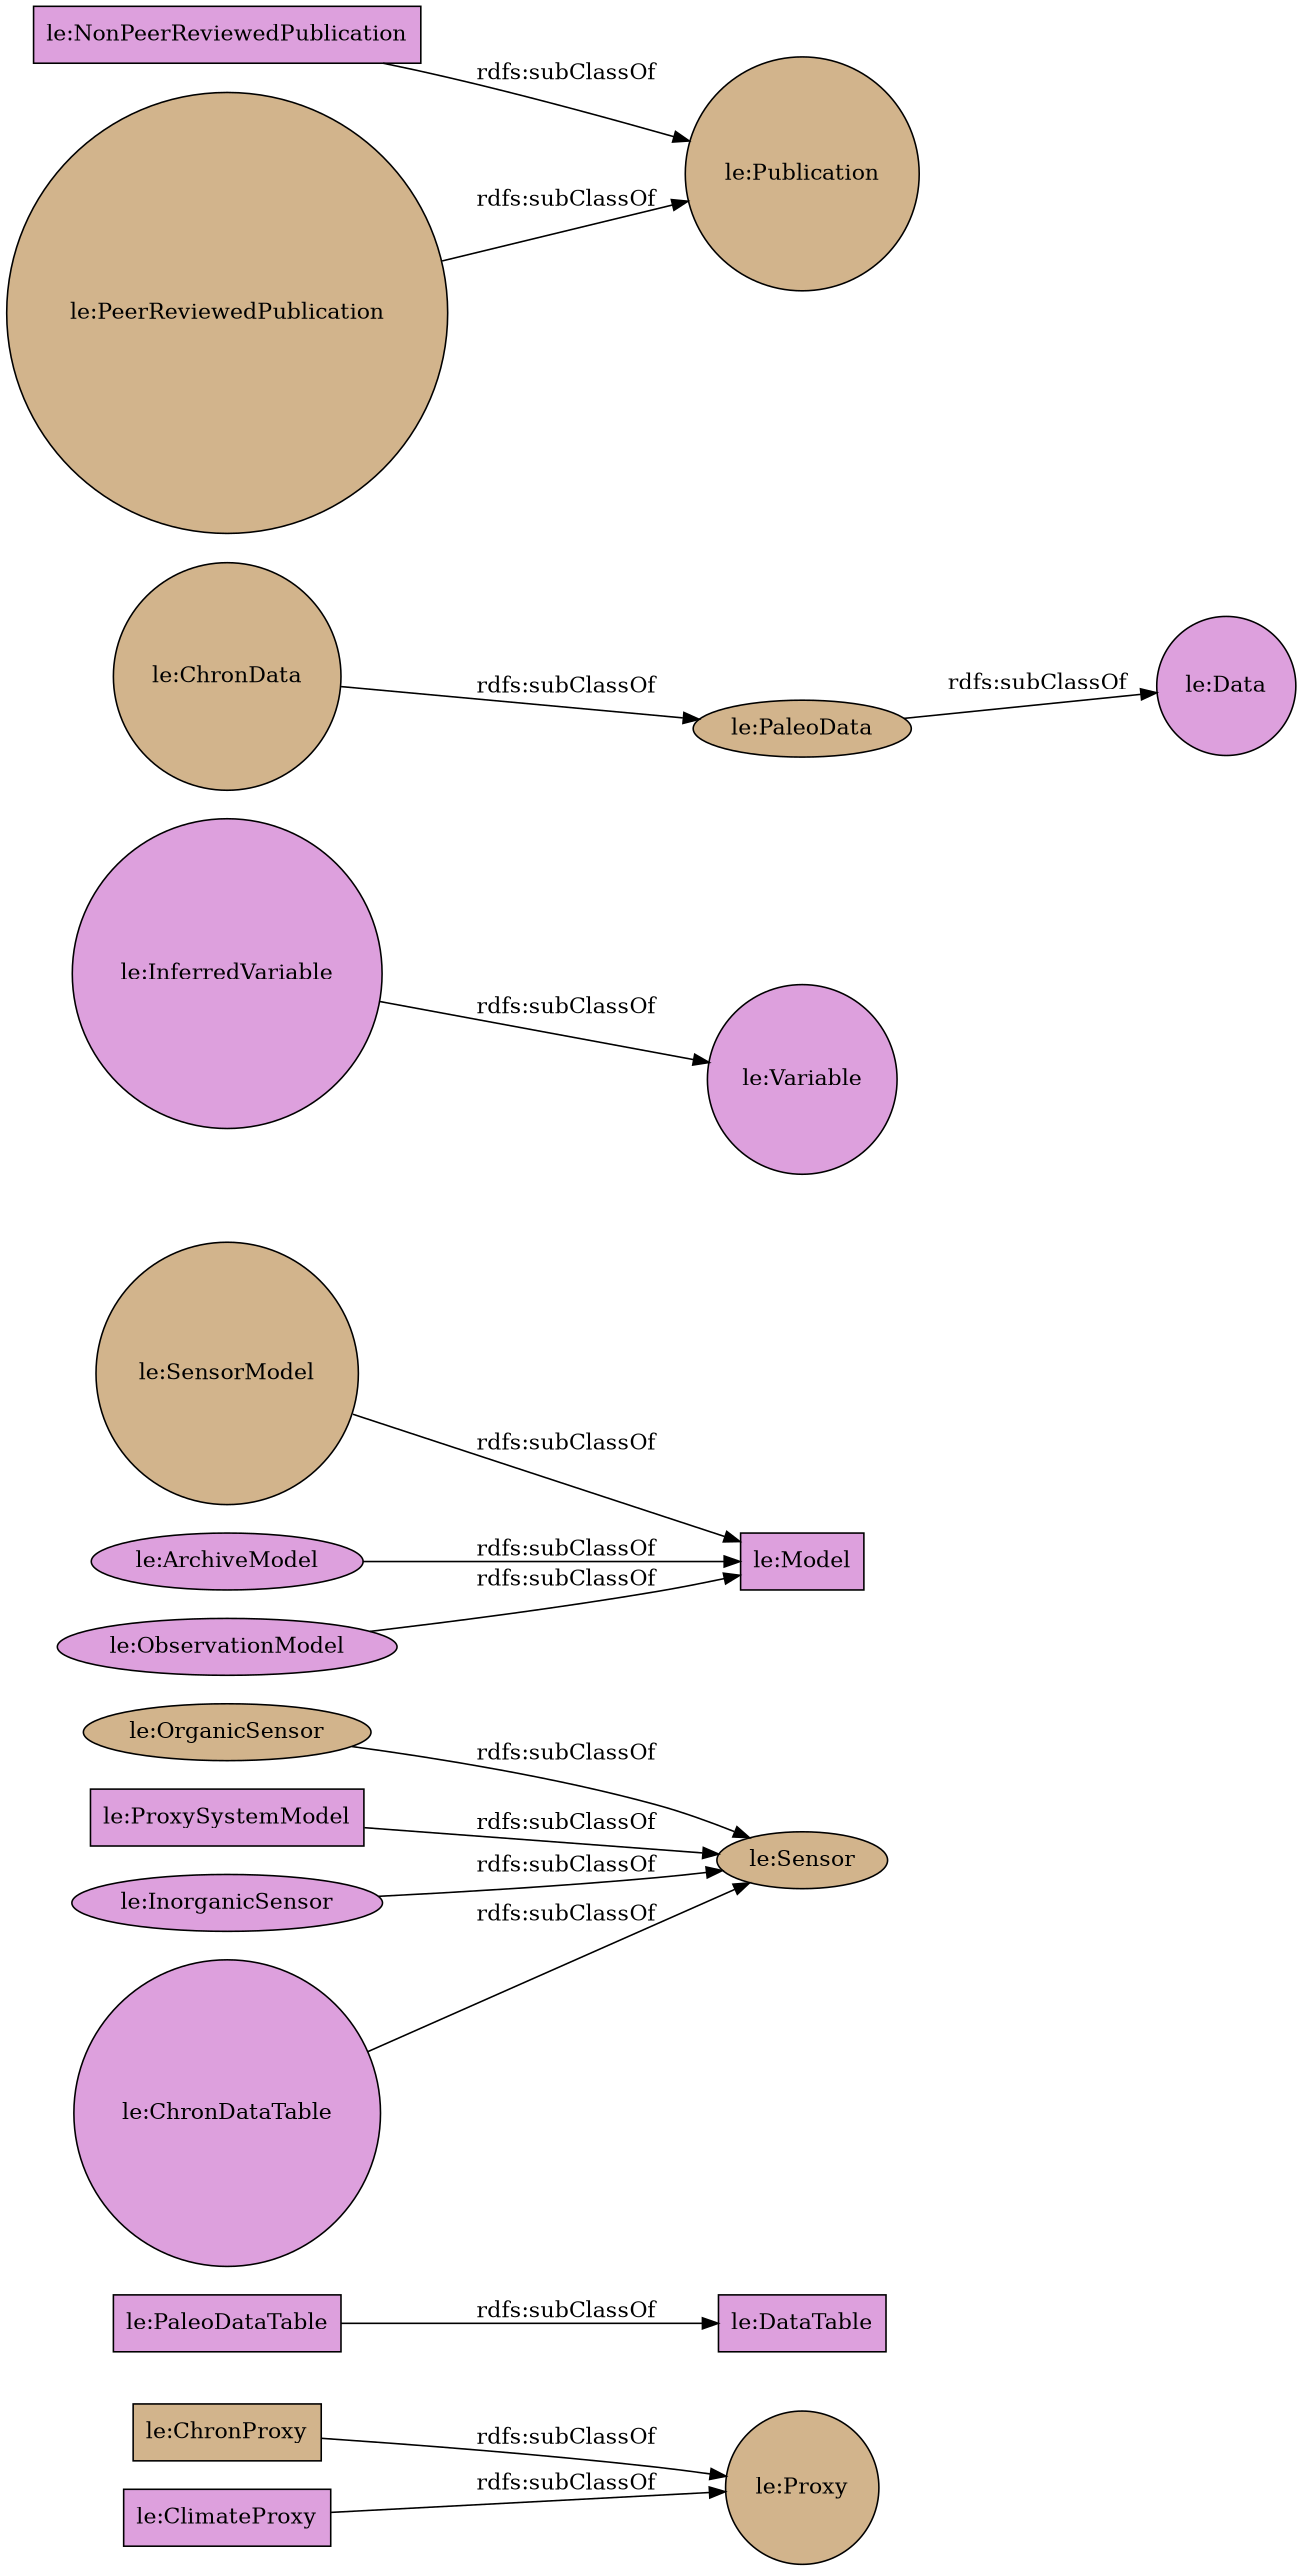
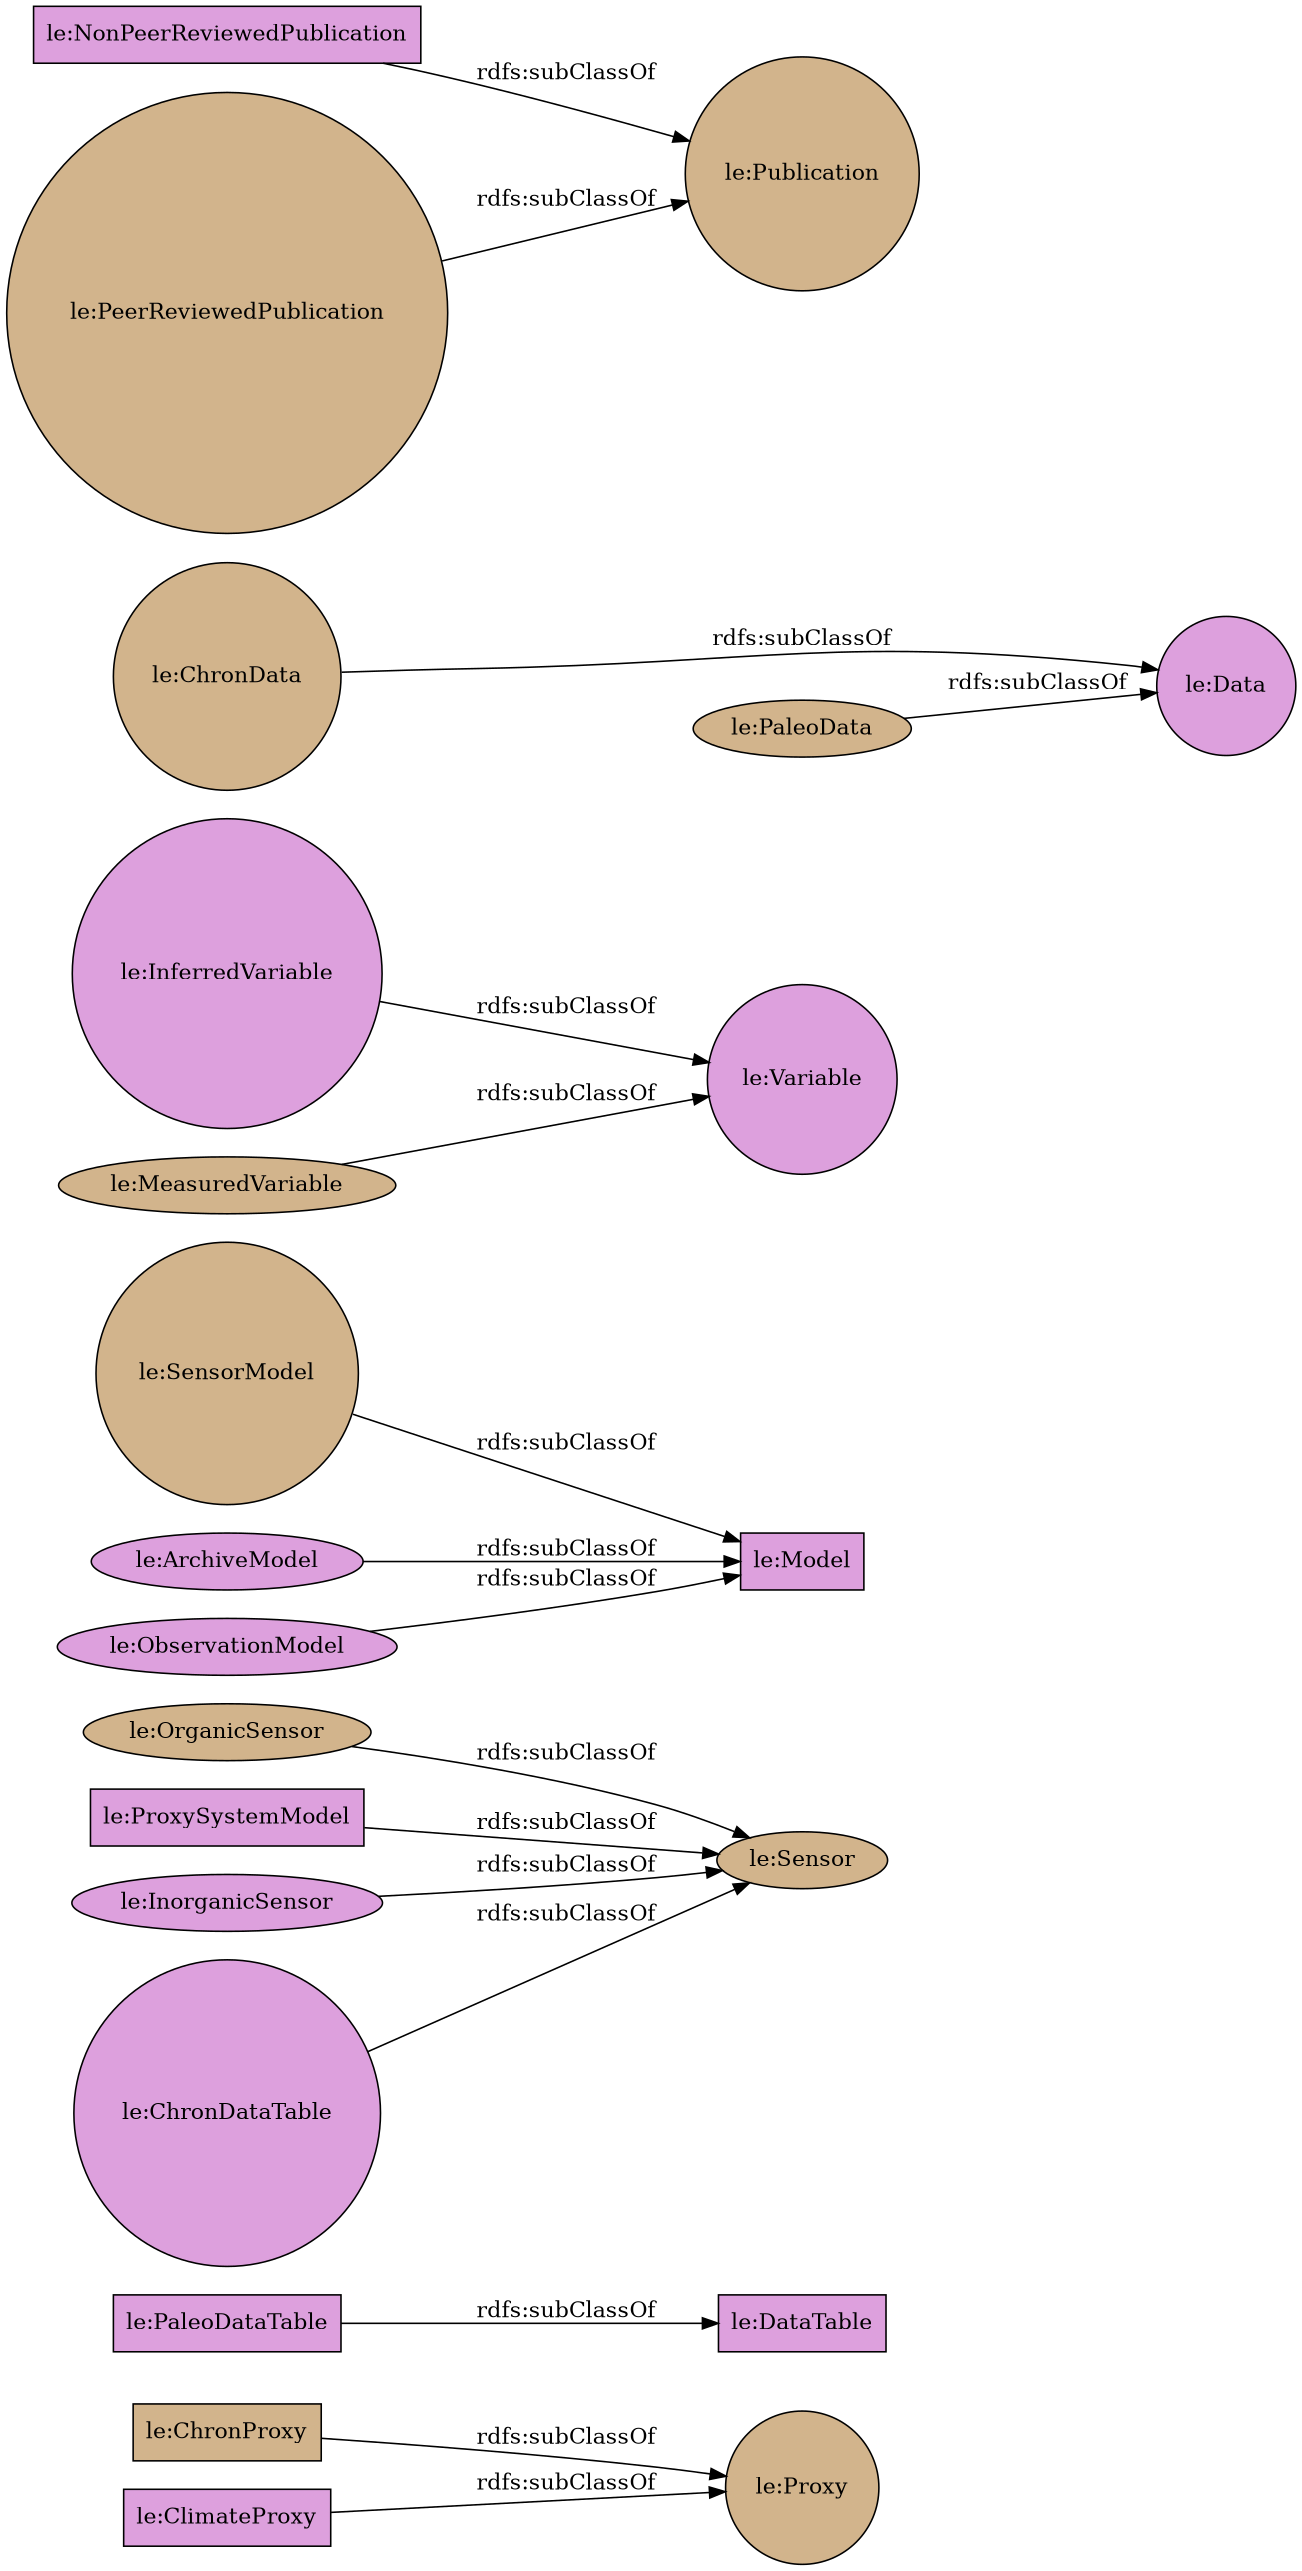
(512, 702) -> (742, 657)
none -> (227, 1185)
